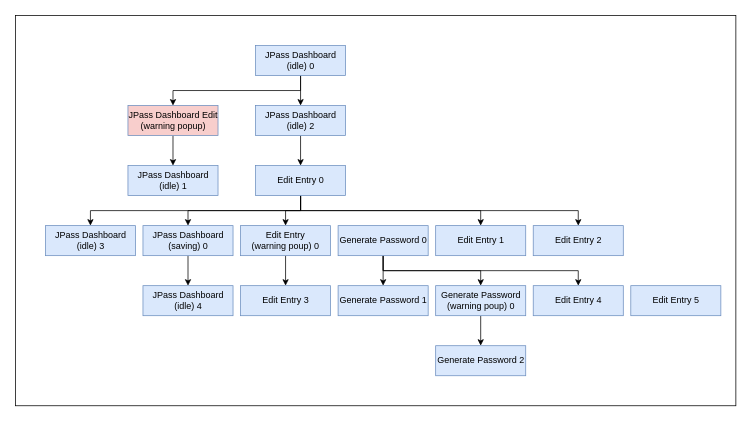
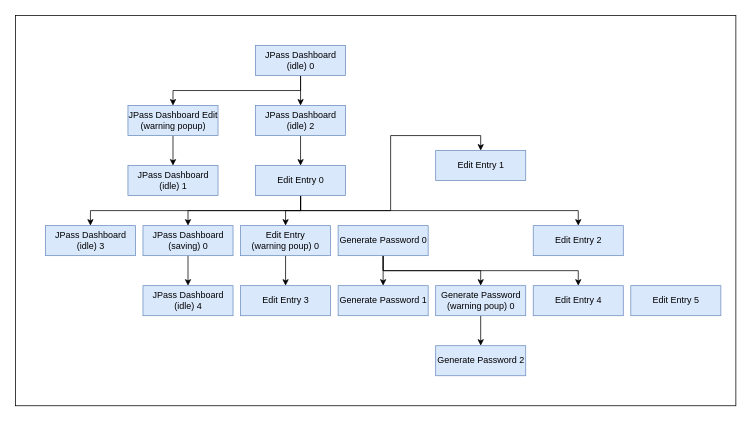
(173, 120) -> (173, 120)
(480, 240) -> (480, 165)
